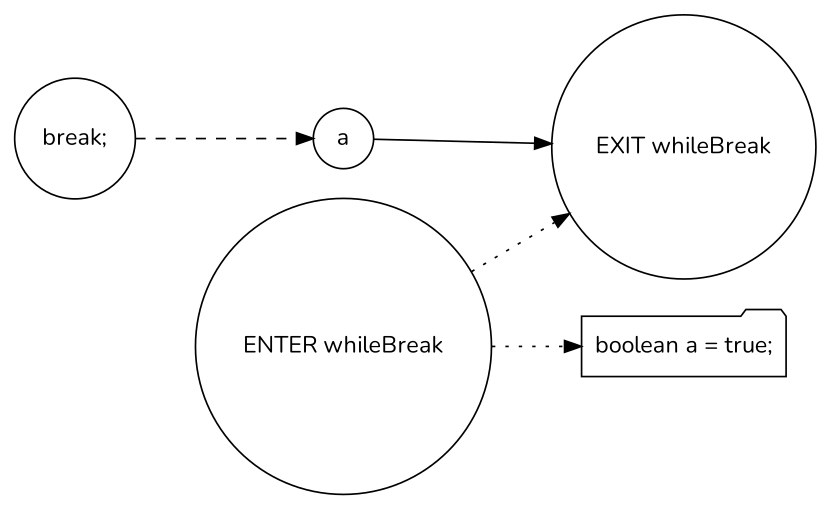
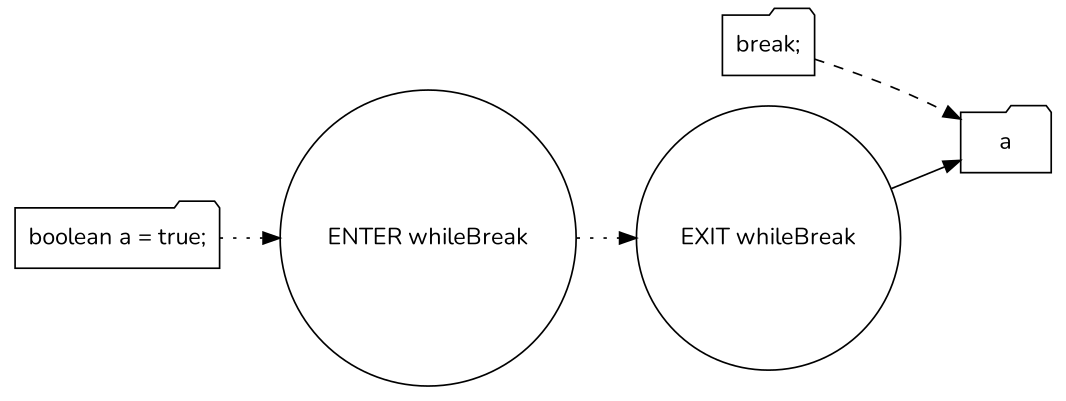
(75, 139) -> (769, 45)
(343, 139) -> (1006, 142)
(454, 141) -> (918, 178)
(528, 346) -> (241, 238)
